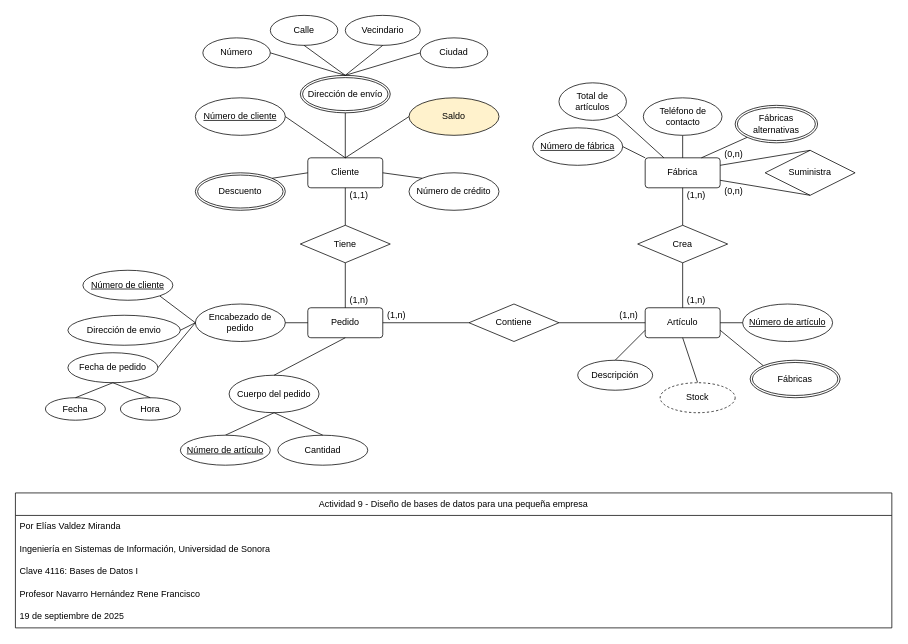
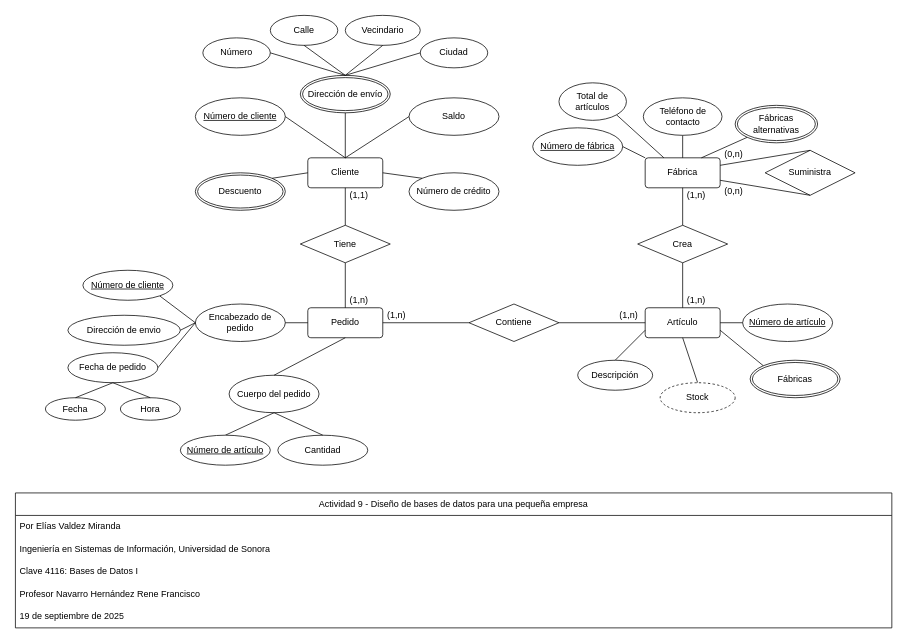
(454, 117) -> (454, 117)
